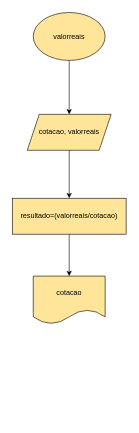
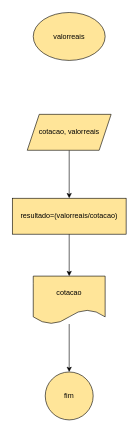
(69, 108) -> none
none -> (69, 366)
none -> (69, 396)
